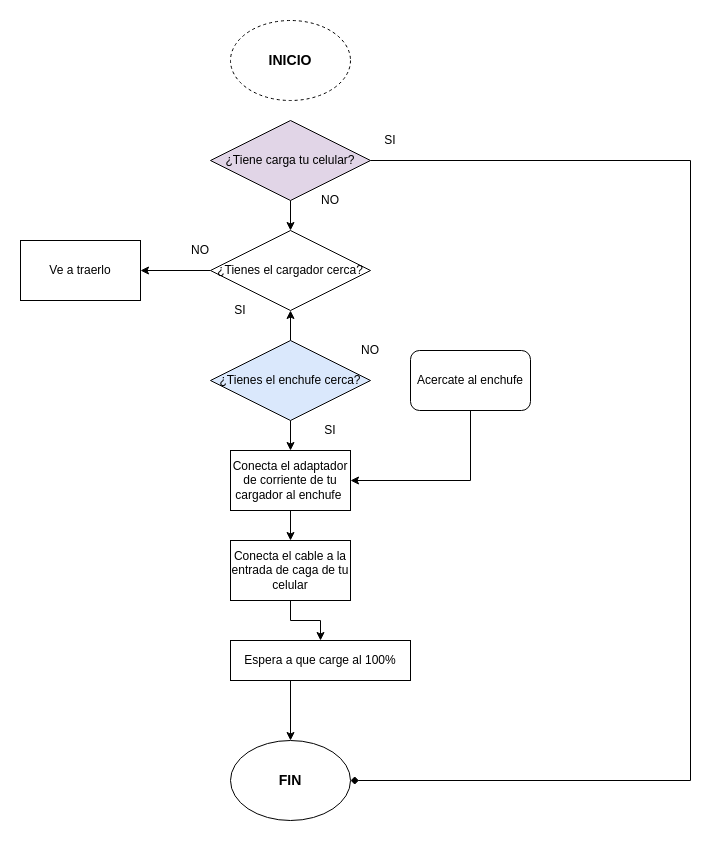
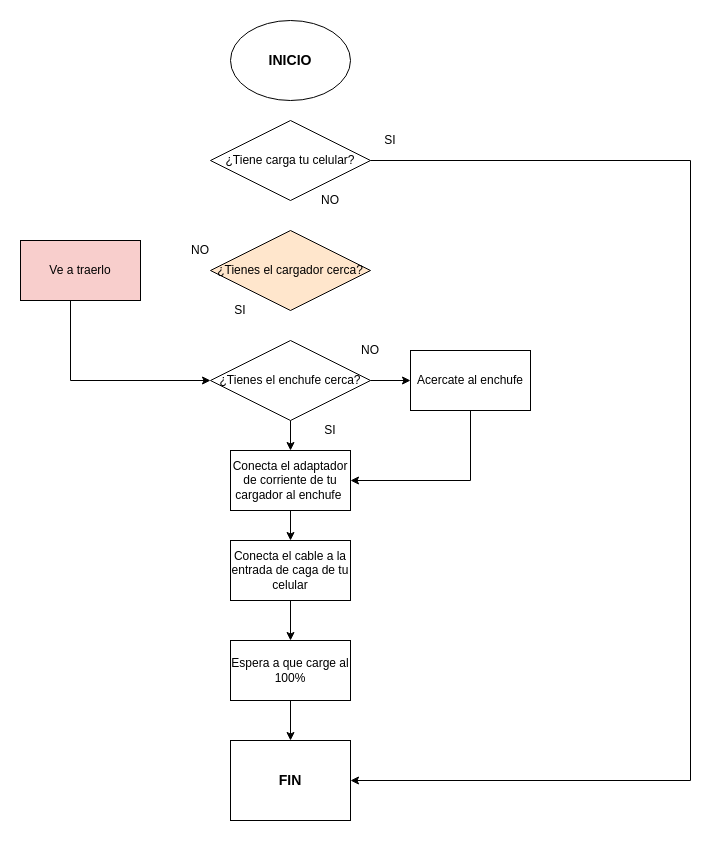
(291, 61) -> (291, 61)
(291, 161) -> (291, 161)
(291, 220) -> none
(81, 271) -> (81, 271)
(179, 271) -> none
(291, 271) -> (291, 271)
(291, 322) -> (387, 381)
none -> (97, 381)
(291, 381) -> (291, 381)
(471, 381) -> (471, 381)
(321, 661) -> (291, 671)
(291, 781) -> (291, 781)
(359, 781) -> (358, 781)
